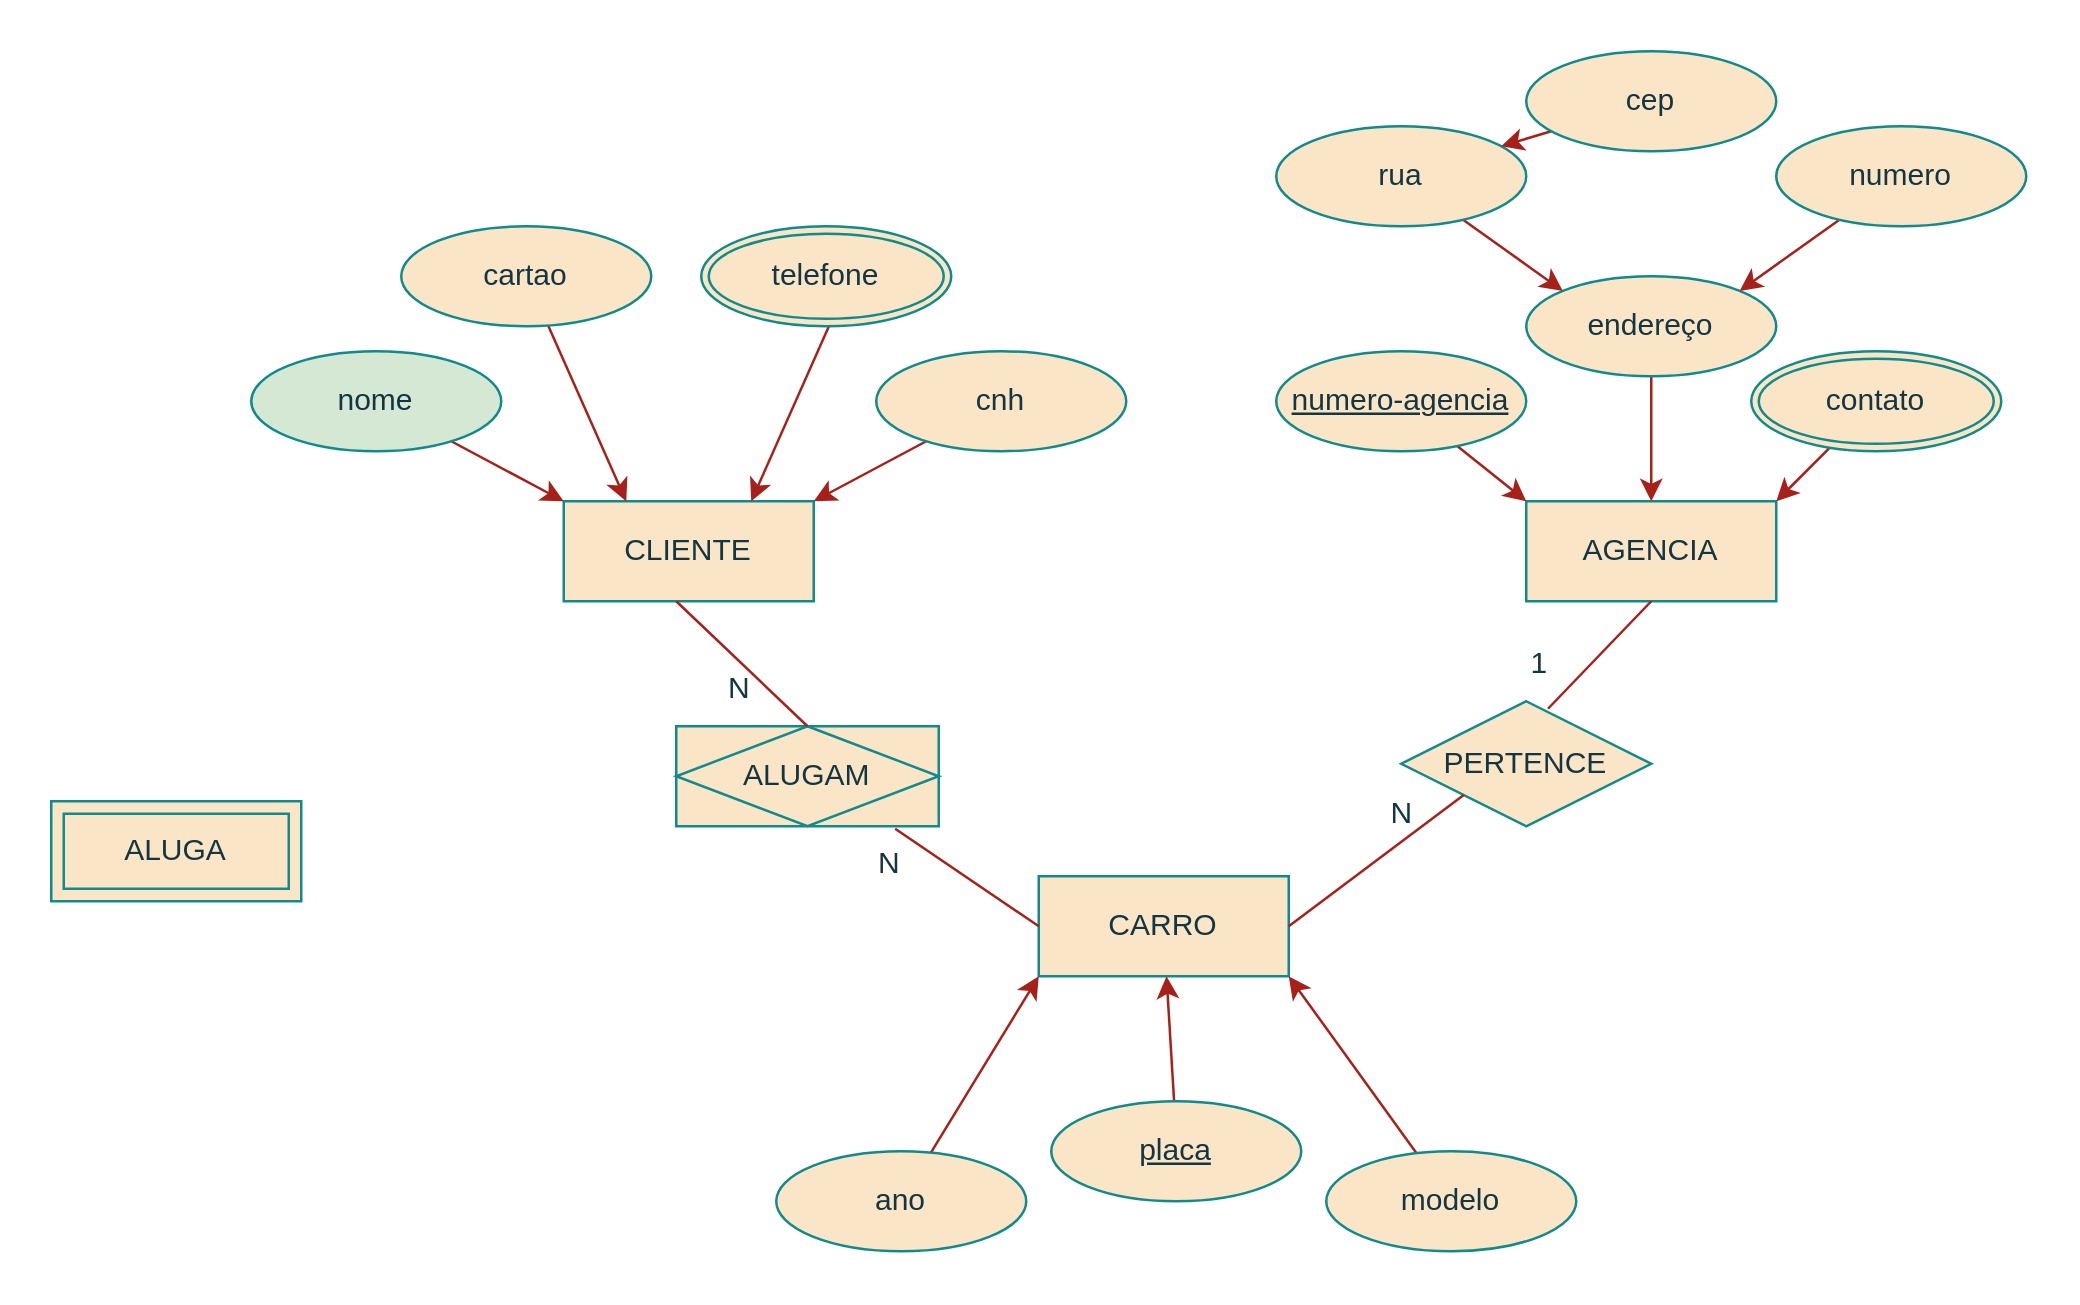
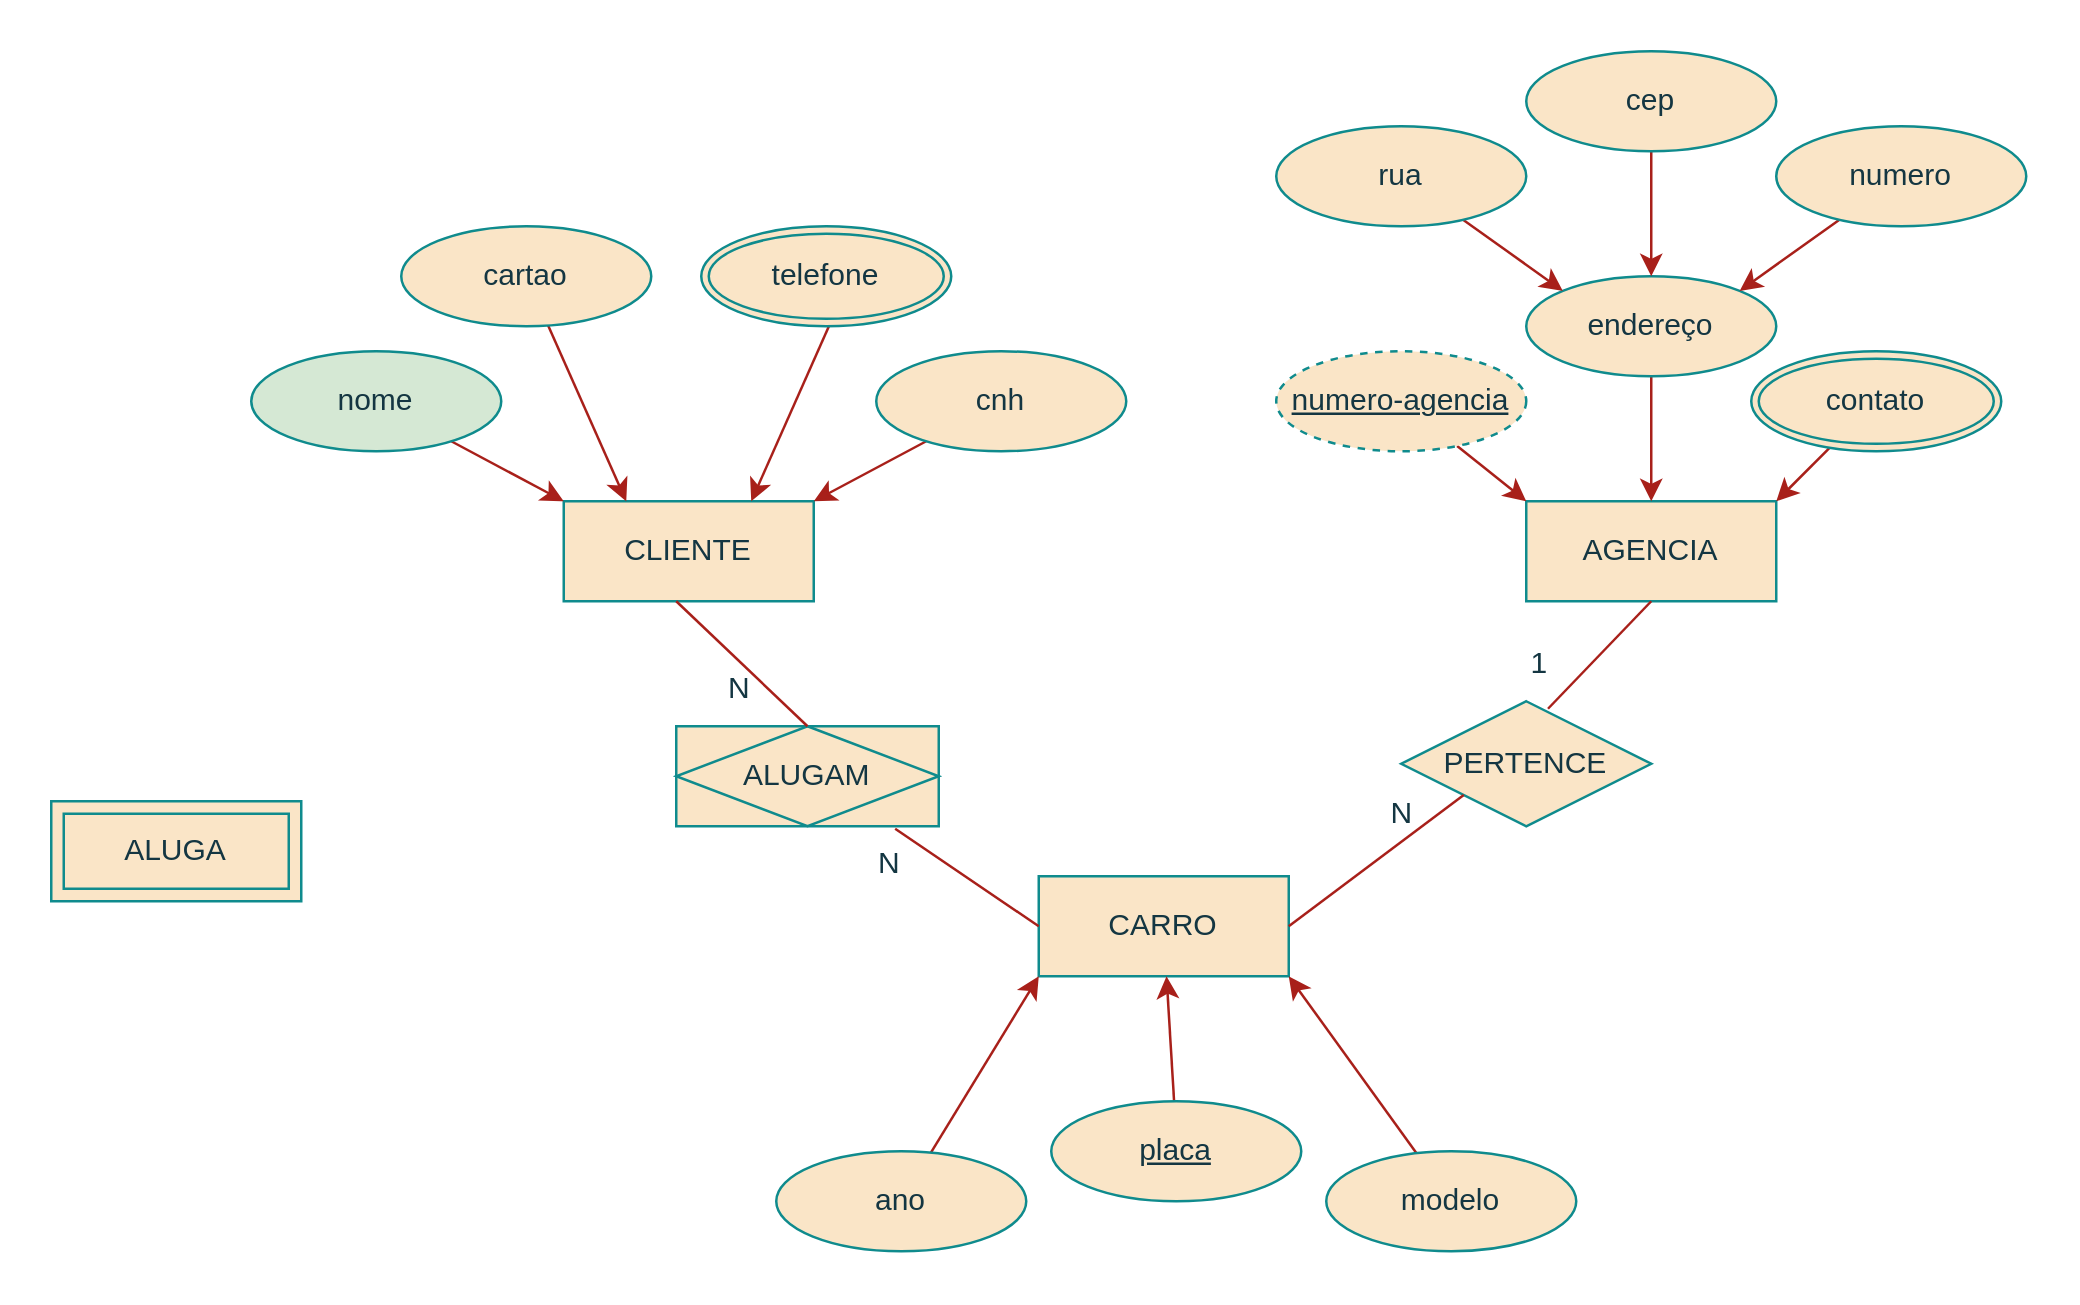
(1534, 136) -> (1651, 205)
(1401, 401) -> (1401, 401)
